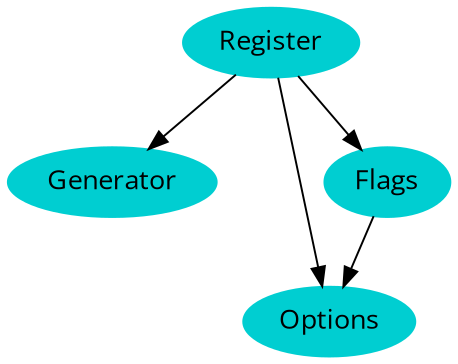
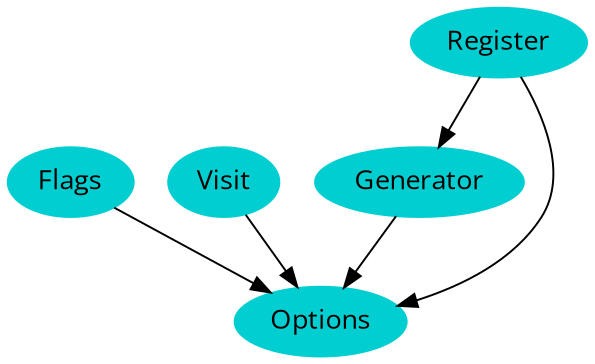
(323, 106) -> none
none -> (224, 182)
none -> (376, 244)
